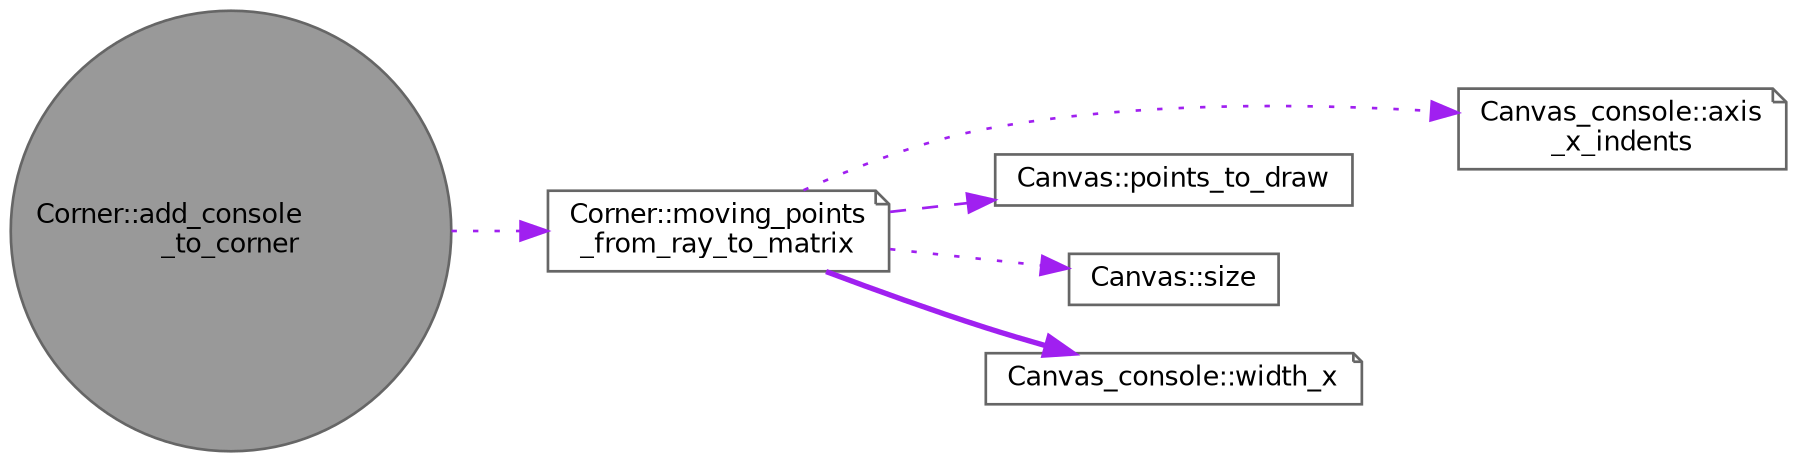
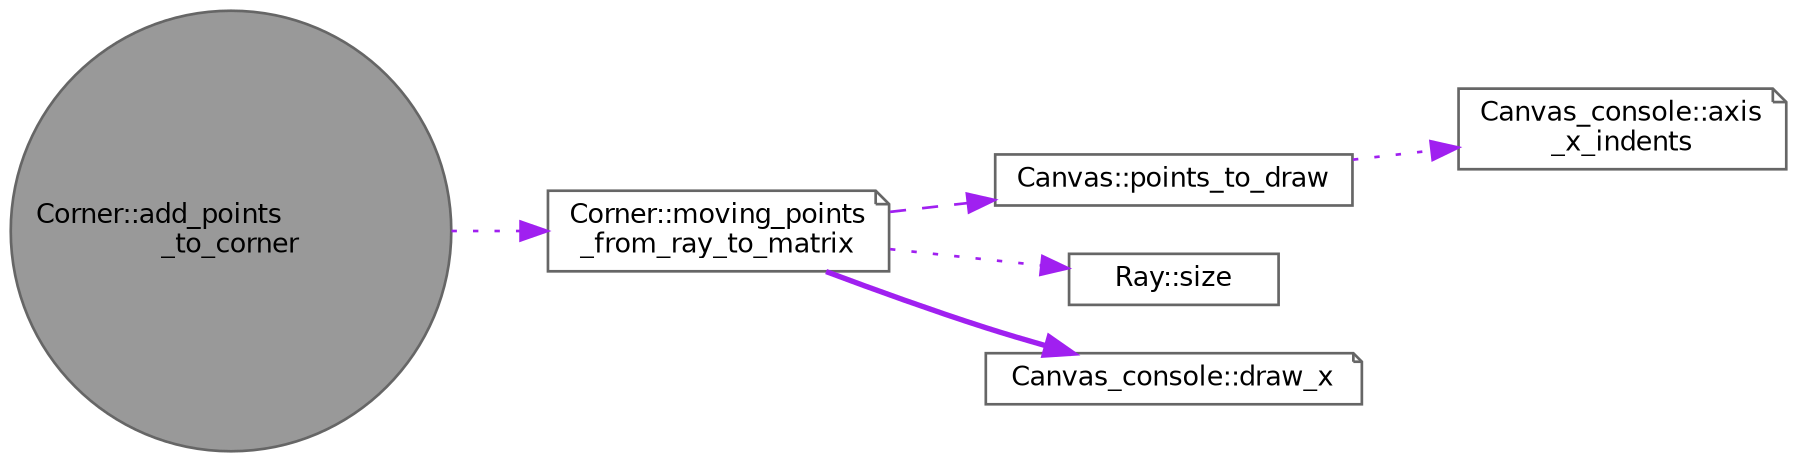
(1112, 113) -> (1392, 155)
(231, 231) -> (231, 231)
(1174, 279) -> (1174, 279)
(1174, 379) -> (1174, 379)
